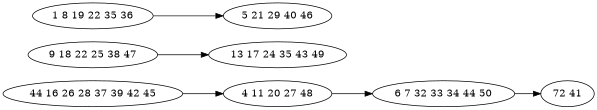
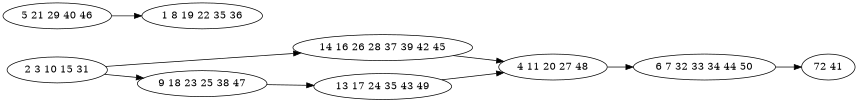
(185, 16) -> (123, 16)
(93, 55) -> (202, 84)
none -> (57, 70)
none -> (469, 77)
(93, 94) -> (383, 48)
